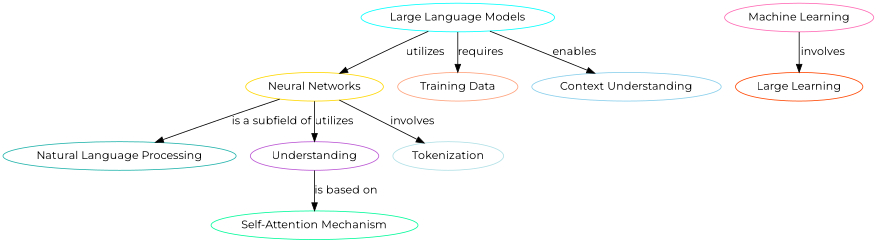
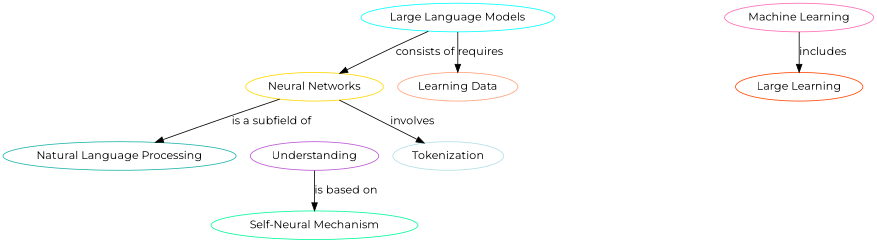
(425, 52) -> (425, 52)
(823, 52) -> (823, 52)
(458, 87) -> (458, 87)
(627, 87) -> none
(315, 117) -> none
(315, 225) -> (315, 225)
